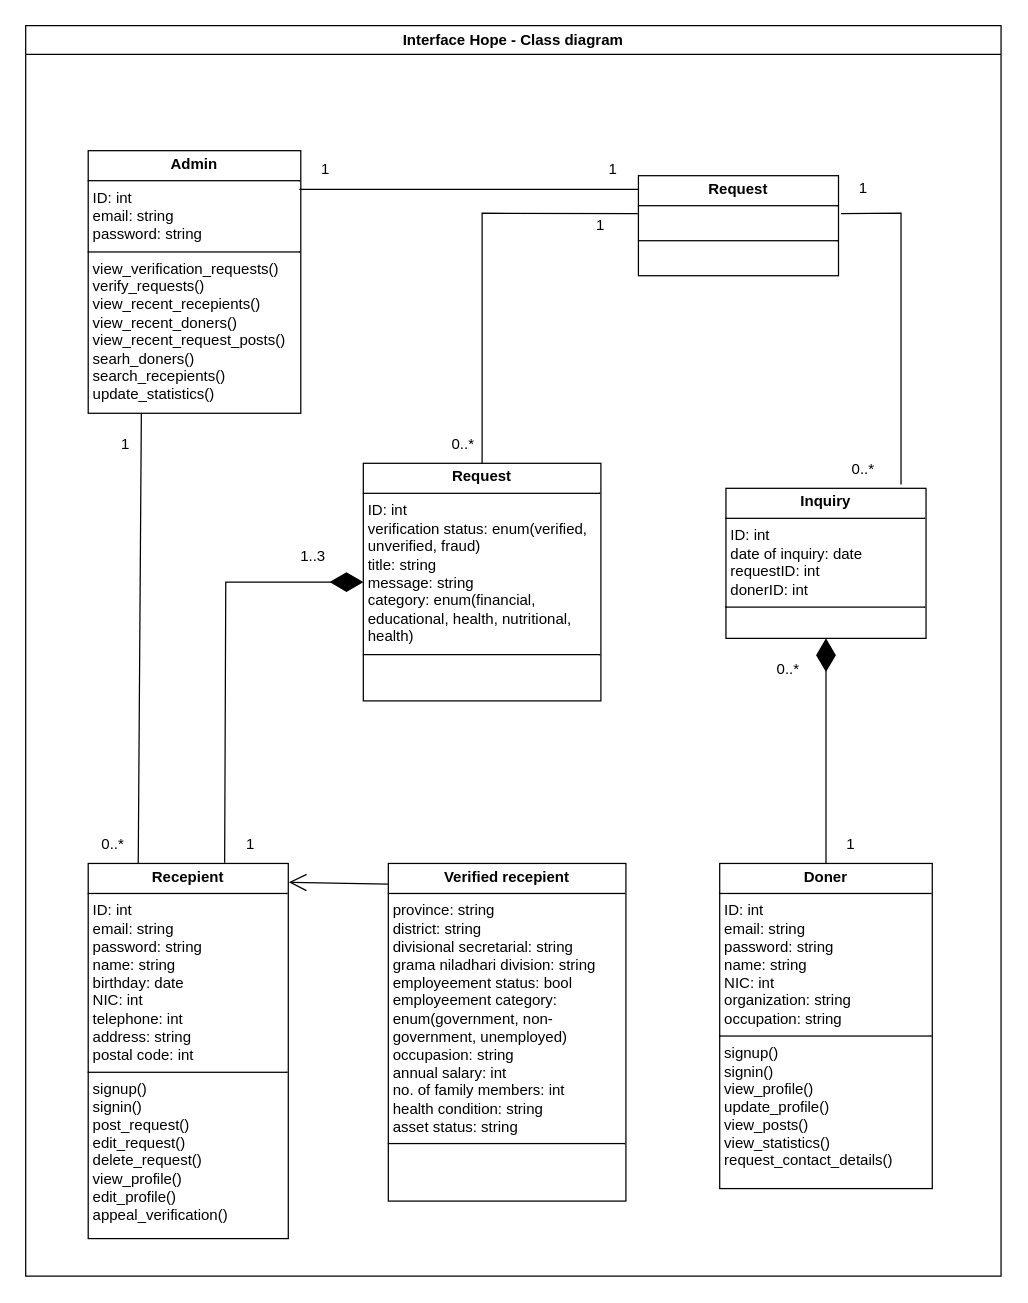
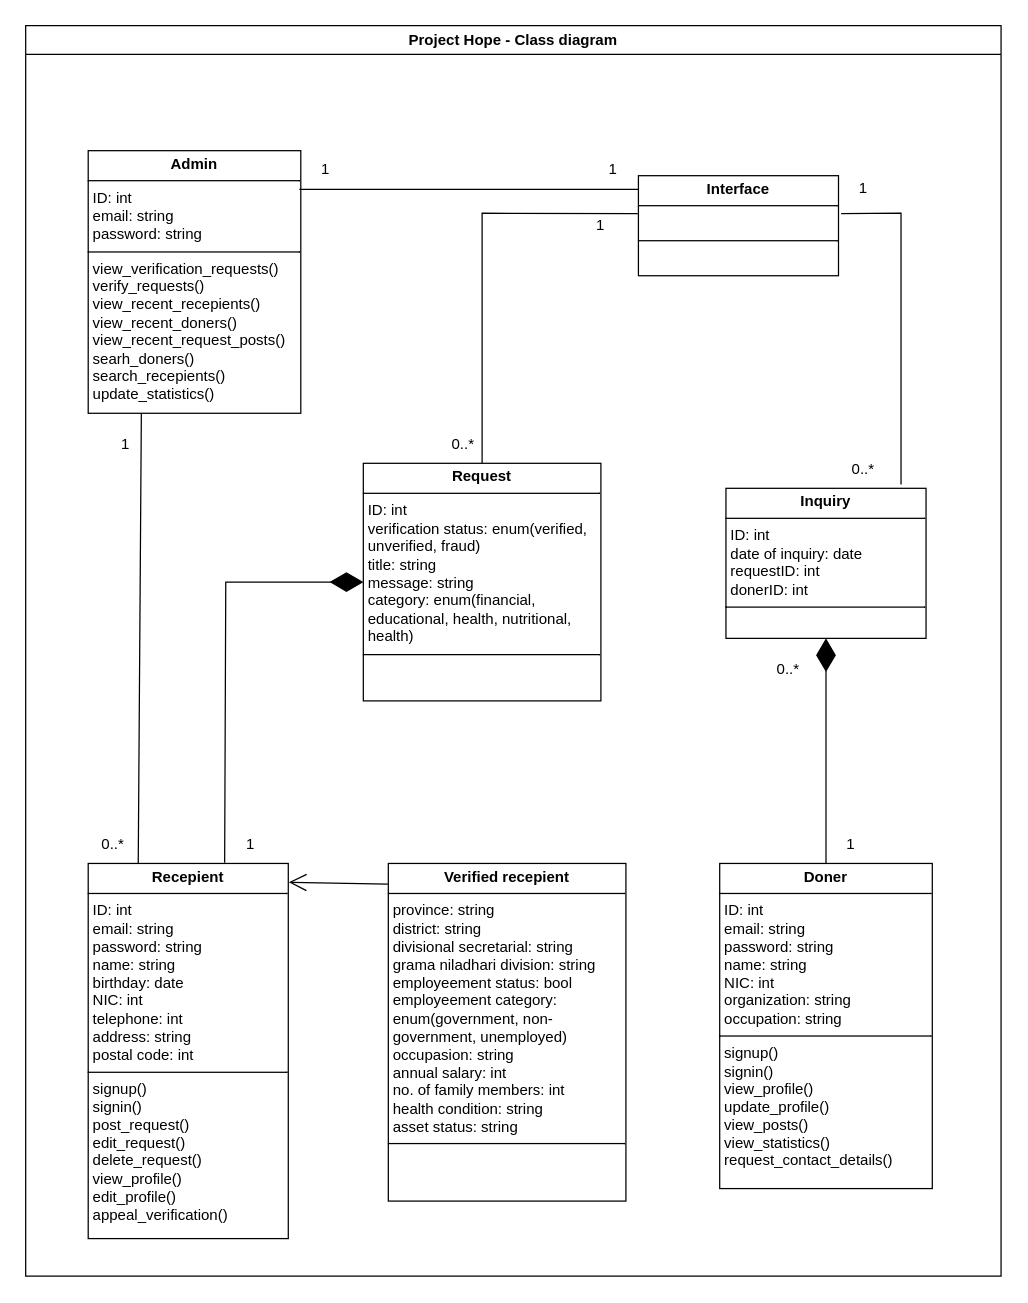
(513, 41) -> (513, 41)
(668, 185) -> (676, 185)
(313, 557) -> none
